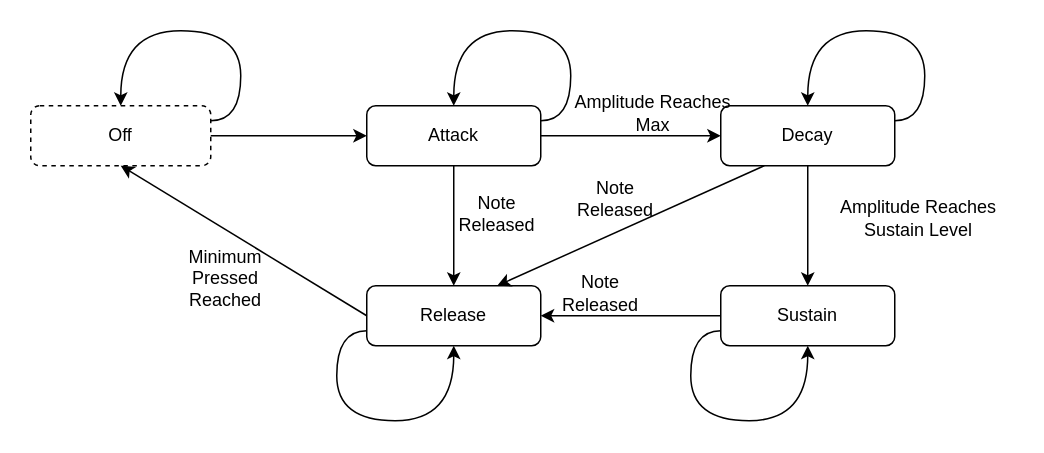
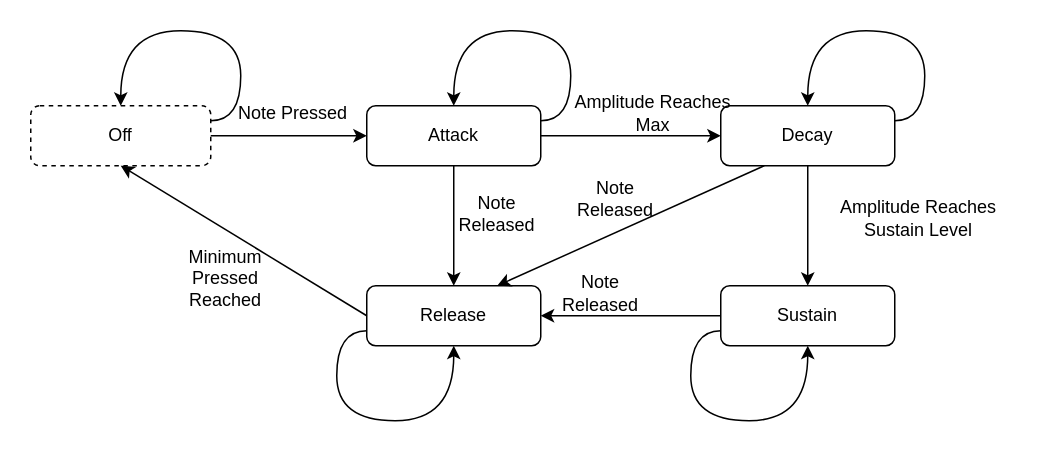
none -> (293, 113)
